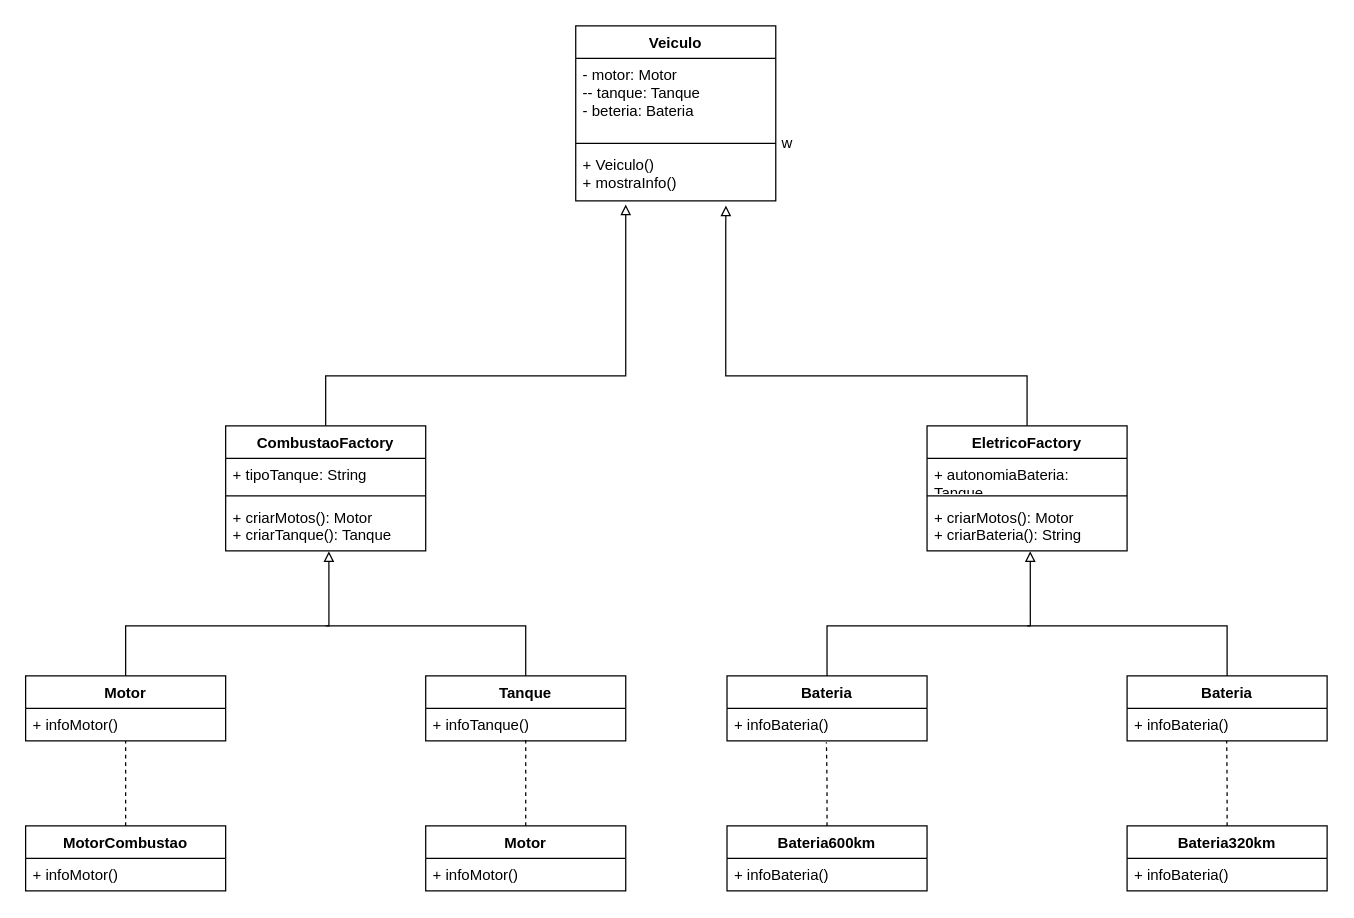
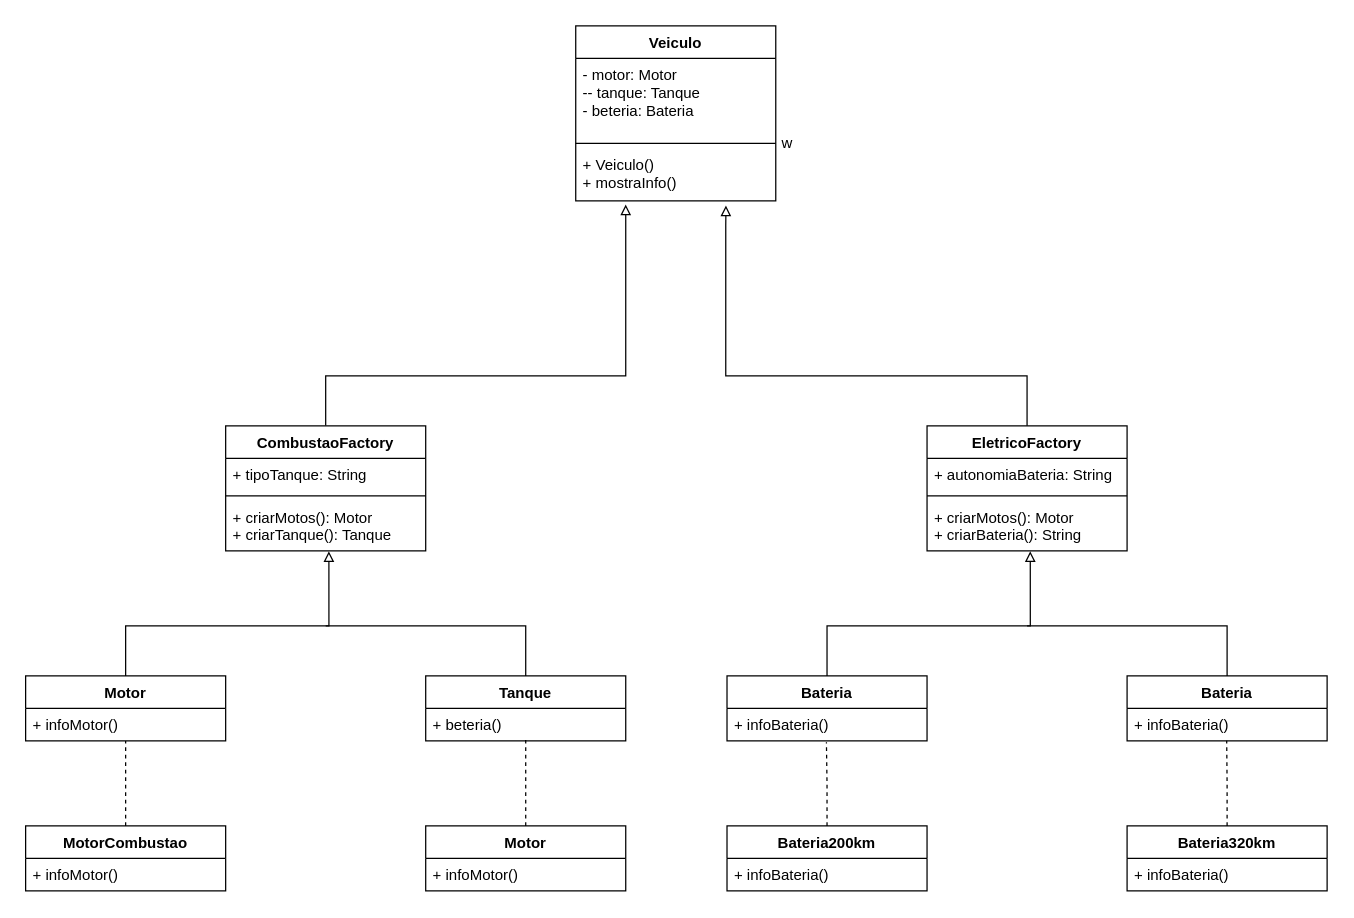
(1028, 485) -> (1028, 485)
(488, 726) -> (475, 726)
(827, 843) -> (827, 843)
